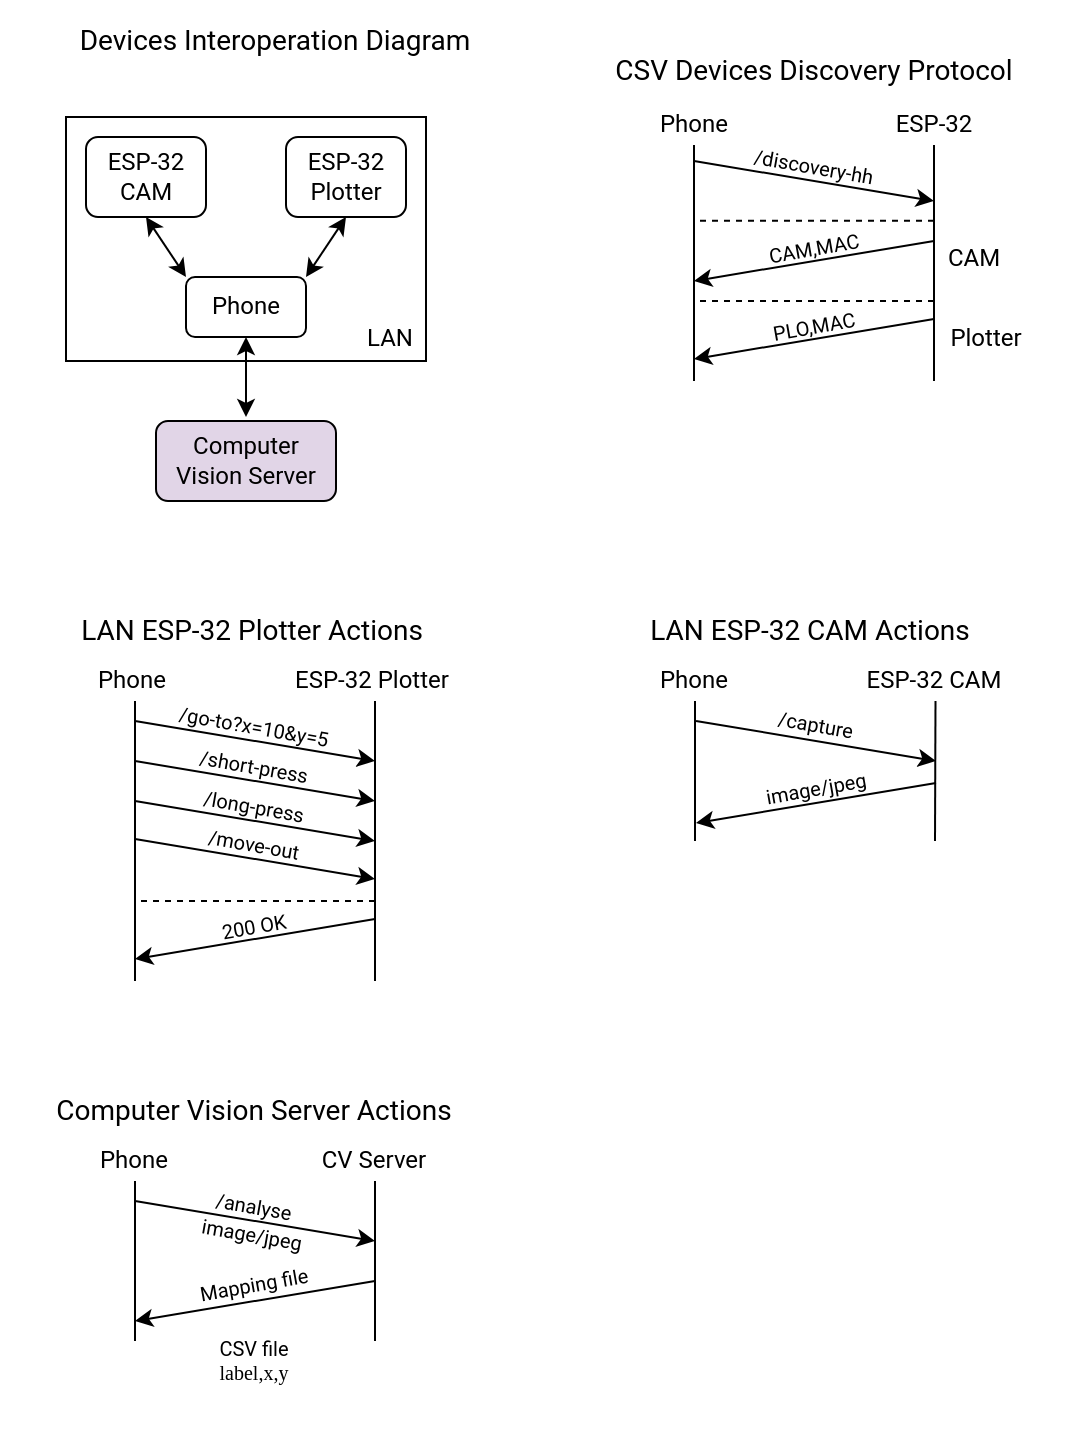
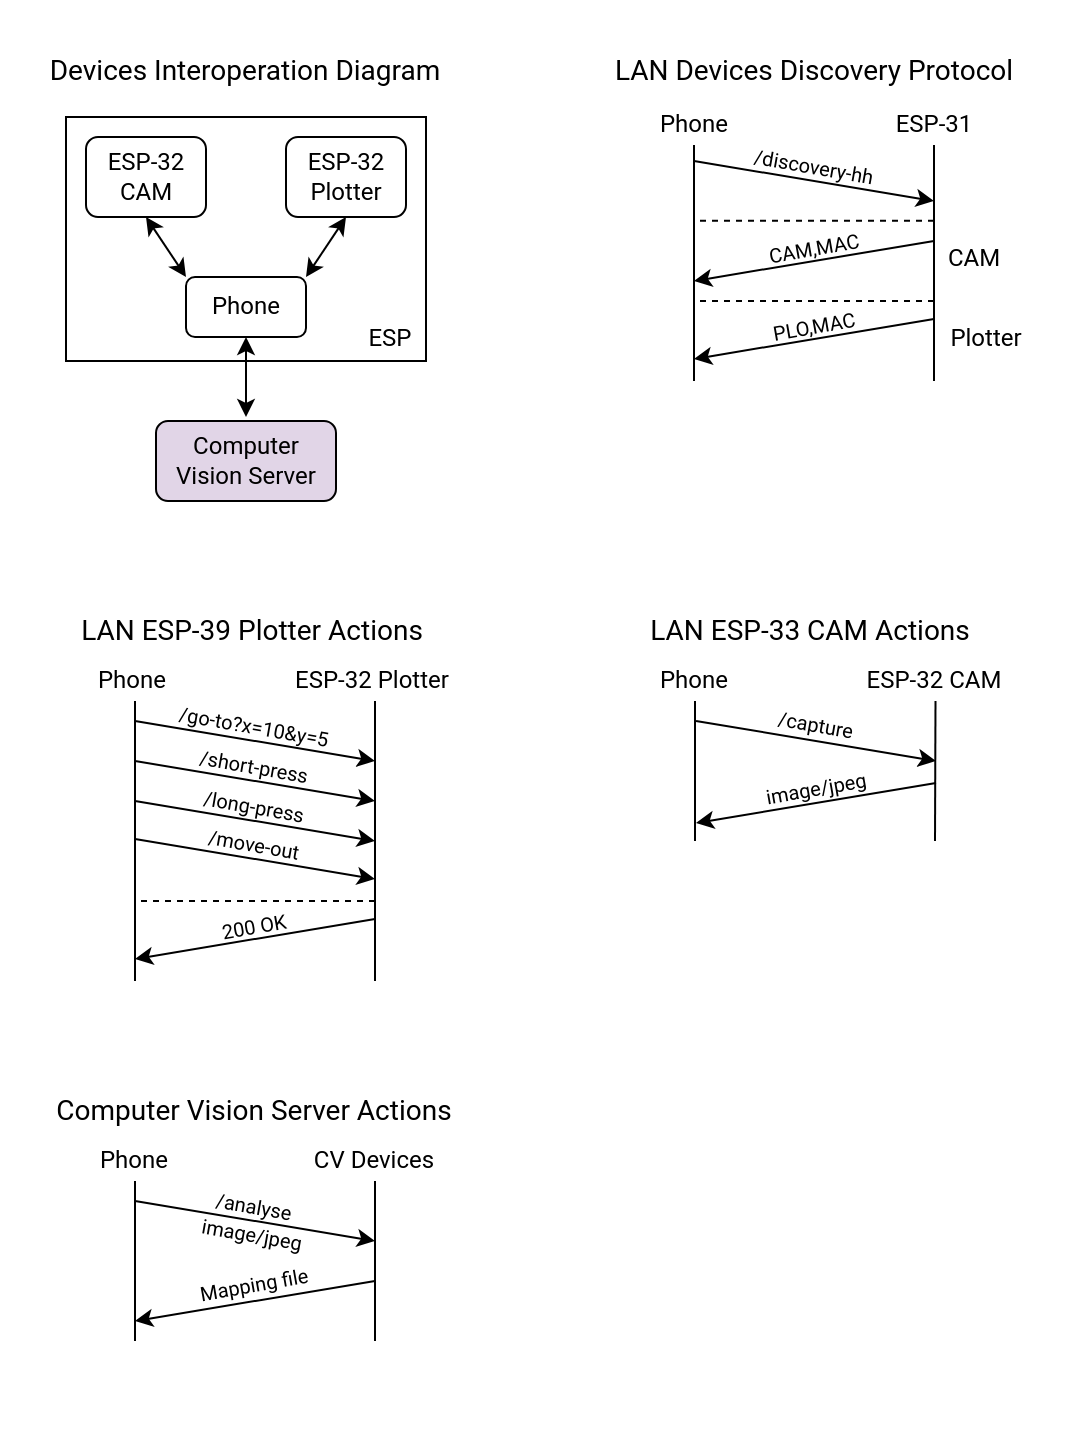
(276, 41) -> (246, 71)
(815, 71) -> (815, 71)
(935, 125) -> (935, 125)
(391, 339) -> (391, 339)
(253, 631) -> (253, 631)
(811, 631) -> (811, 631)
(375, 1161) -> (375, 1161)
(255, 1361) -> none
